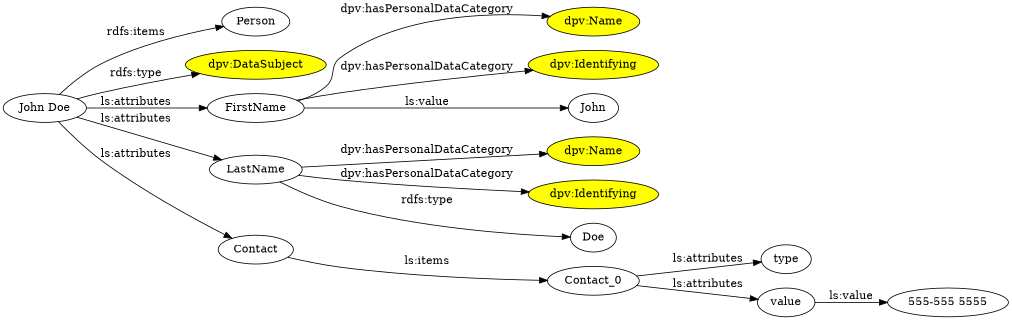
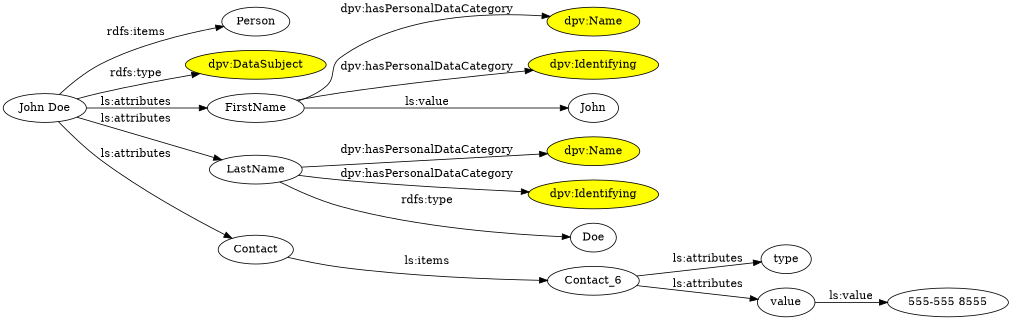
(593, 281) -> (593, 281)
(948, 302) -> (948, 302)
